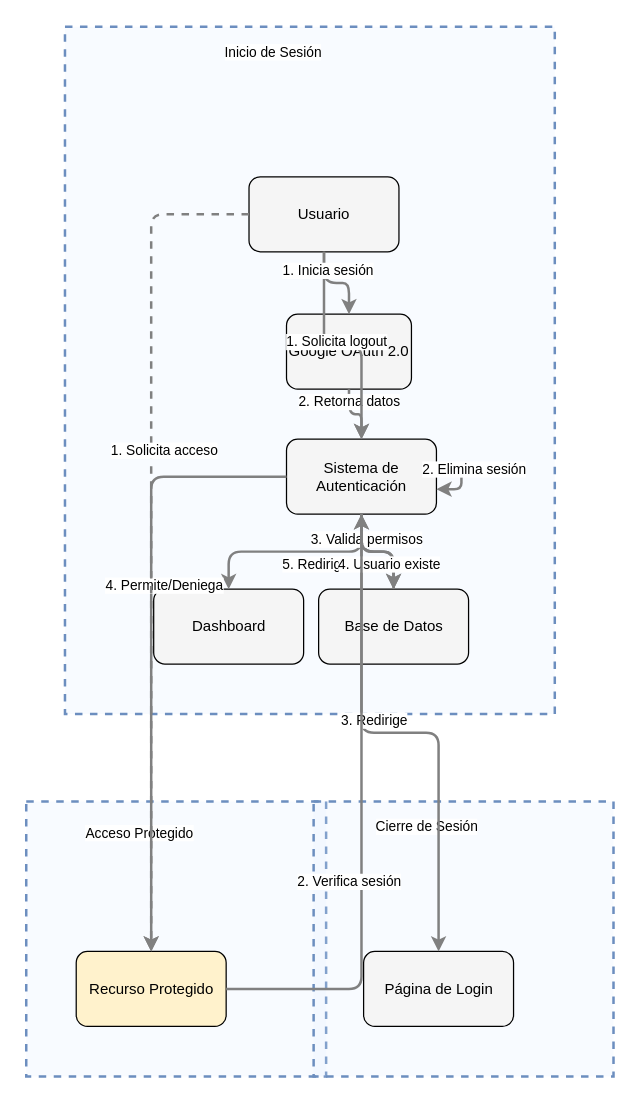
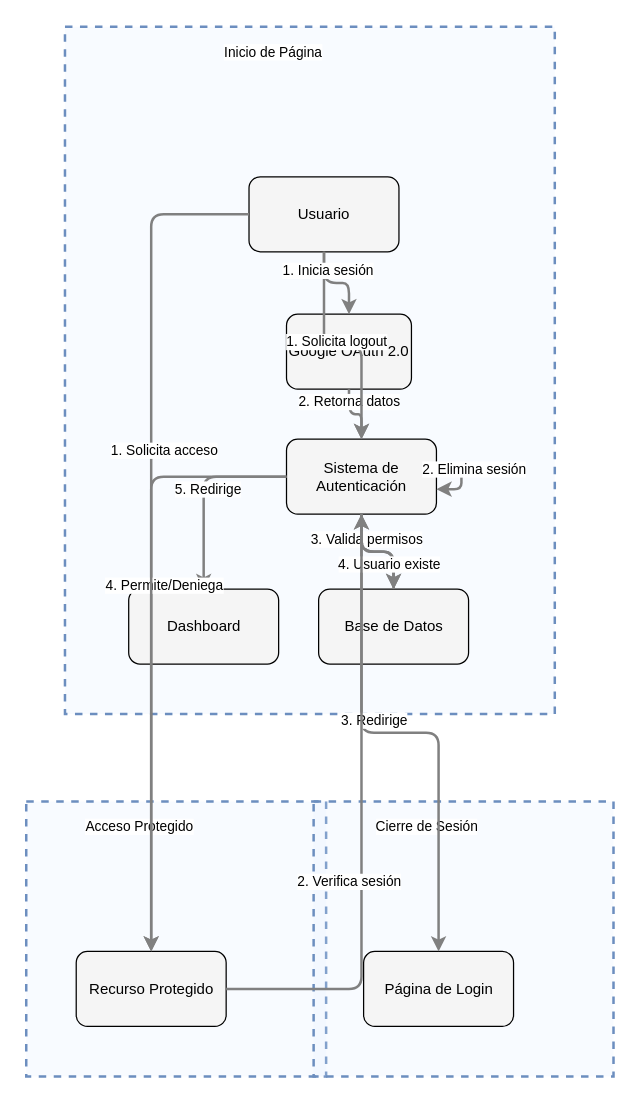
(274, 52) -> (274, 52)
(151, 285) -> (151, 285)
(229, 627) -> (204, 627)
(139, 833) -> (139, 827)
(151, 989) -> (151, 989)
